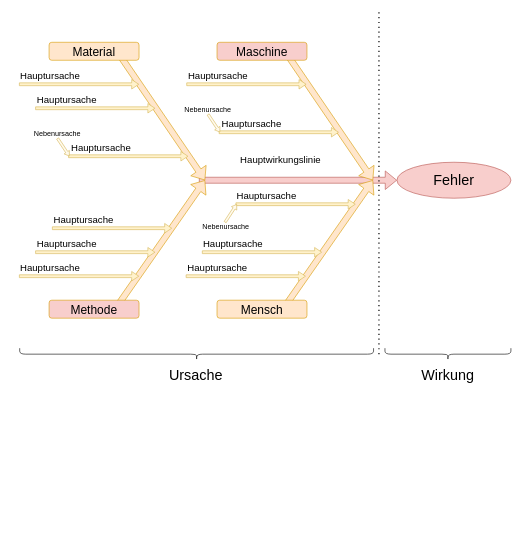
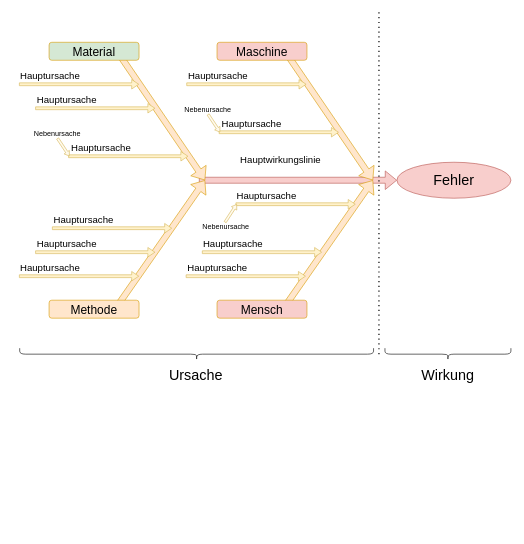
(94, 51) -> (94, 51)
(94, 309) -> (94, 309)
(262, 309) -> (262, 309)
